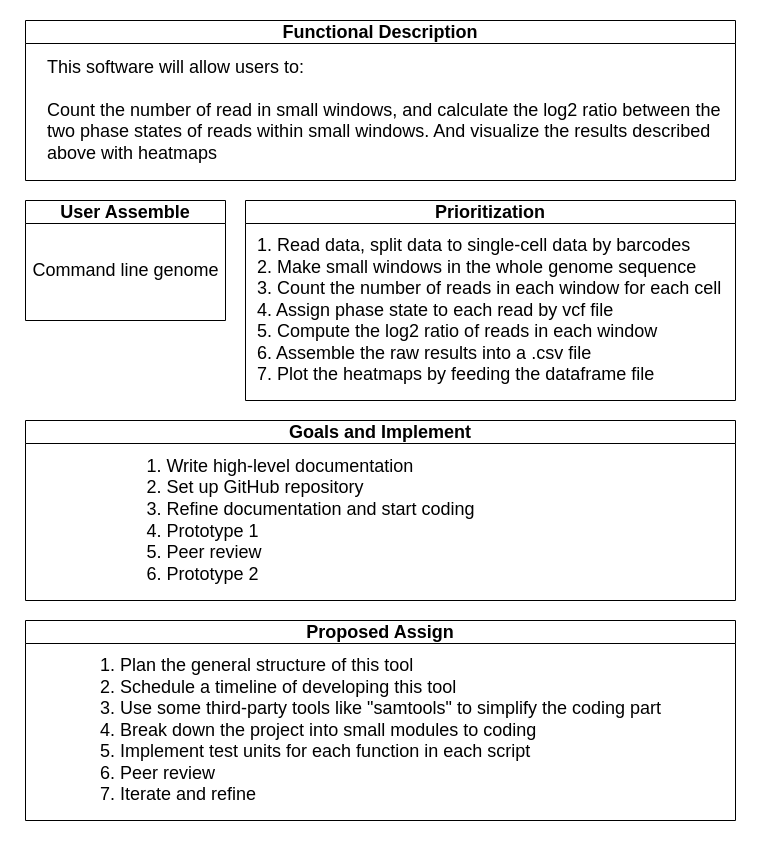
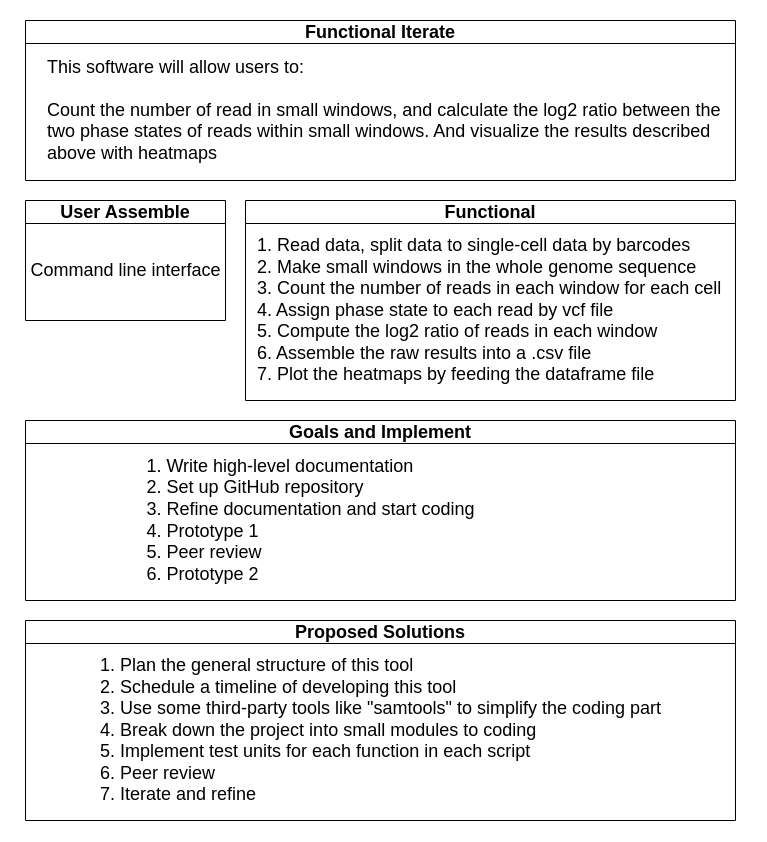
(381, 33) -> (381, 33)
(491, 213) -> (491, 213)
(126, 271) -> (126, 271)
(381, 633) -> (381, 633)
